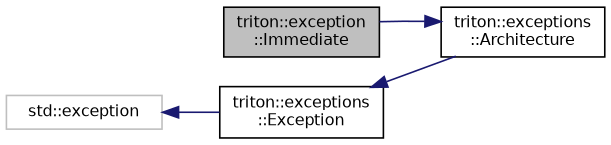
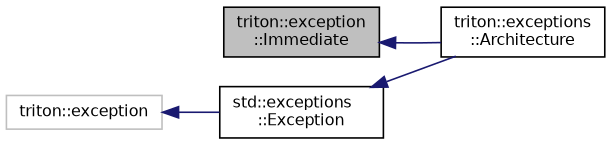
(402, 21) -> (418, 43)
(84, 112) -> (84, 112)
(302, 112) -> (302, 112)
